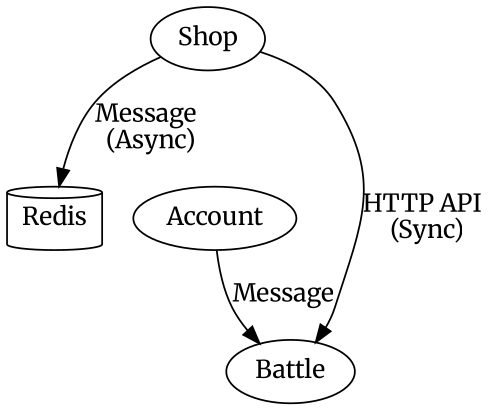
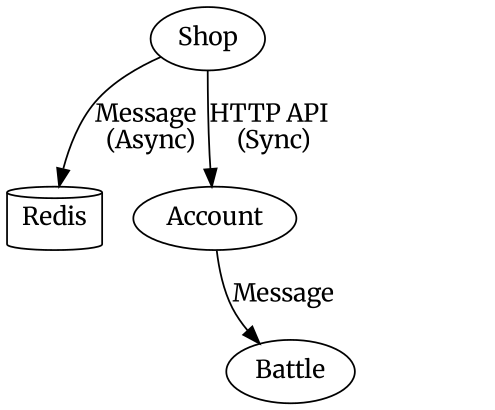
(362, 169) -> (208, 120)
